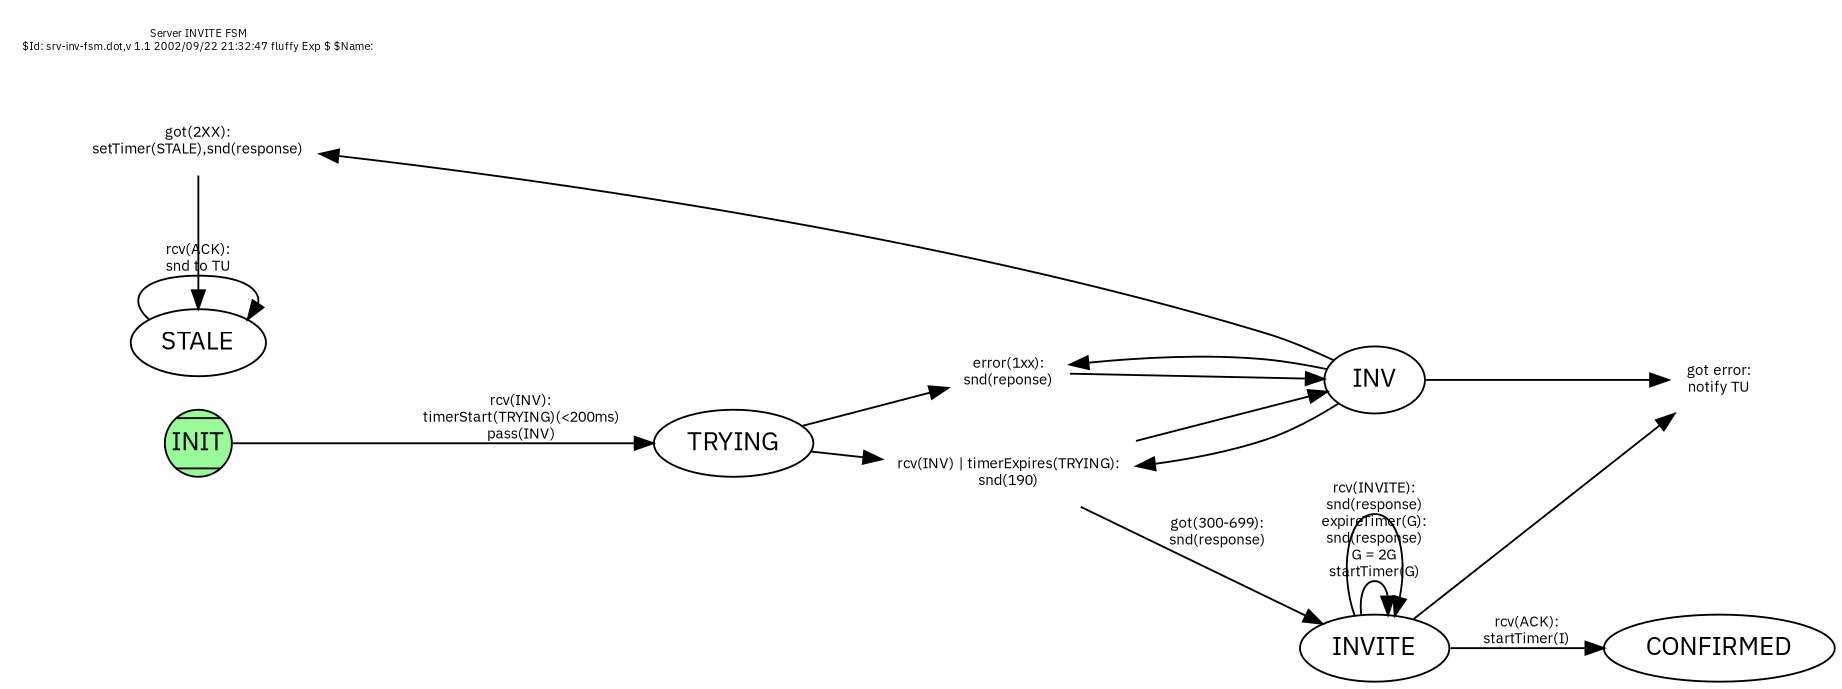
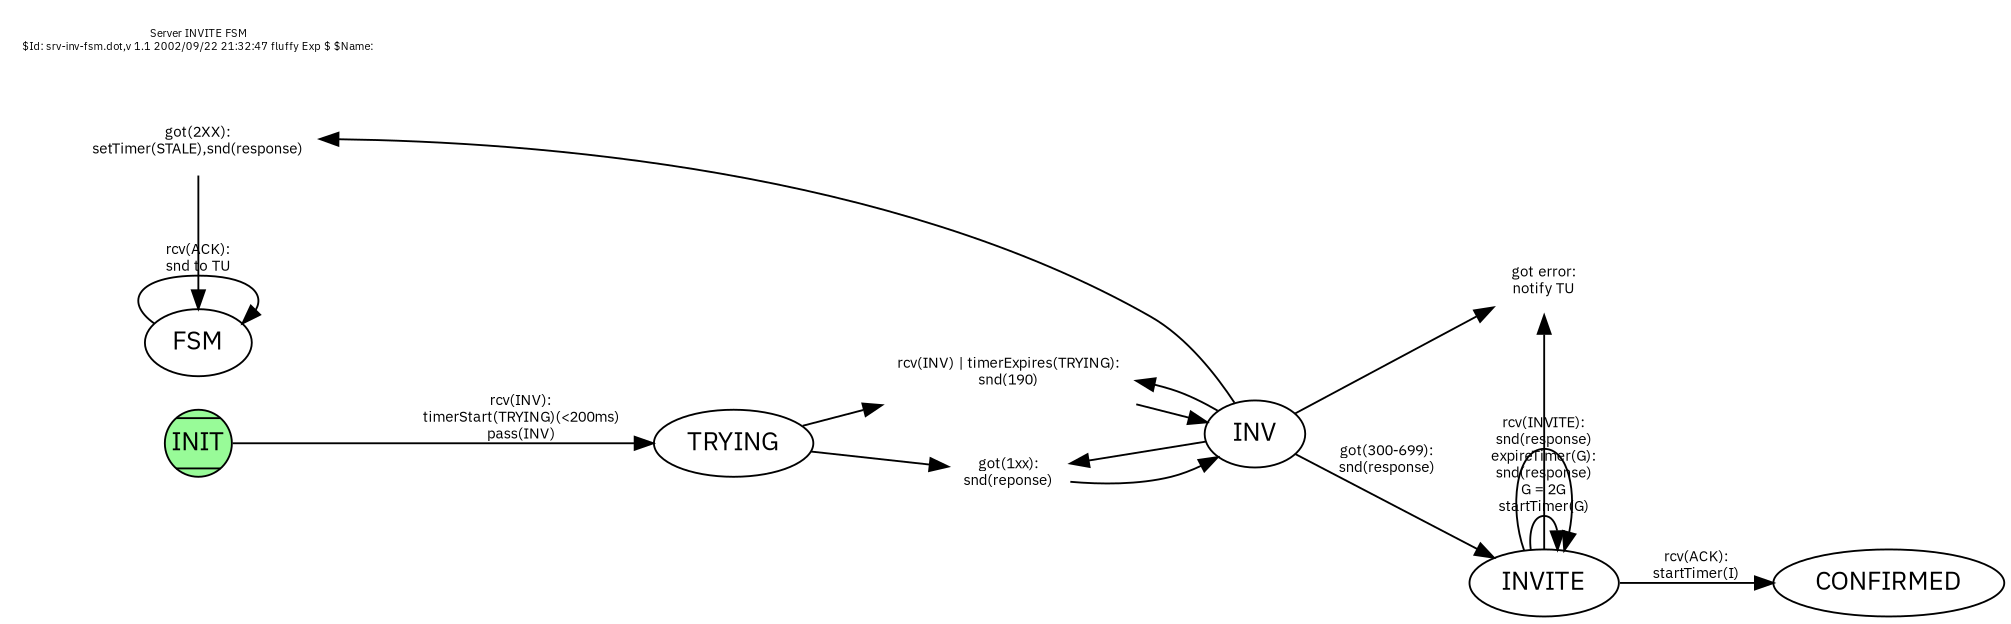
(198, 343) -> (198, 343)
(1009, 372) -> (1009, 473)
(1193, 561) -> (1386, 502)
